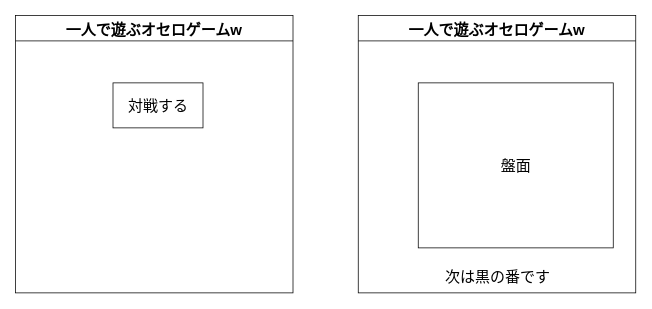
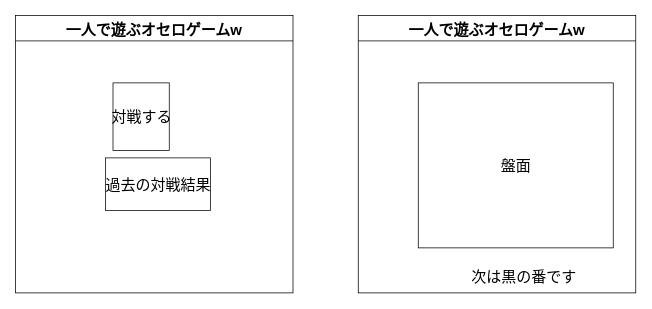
(158, 105) -> (141, 117)
none -> (158, 184)
(512, 273) -> (538, 273)
